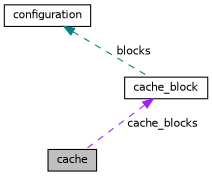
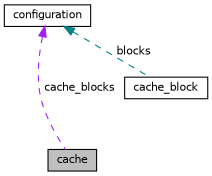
(115, 128) -> (40, 96)
